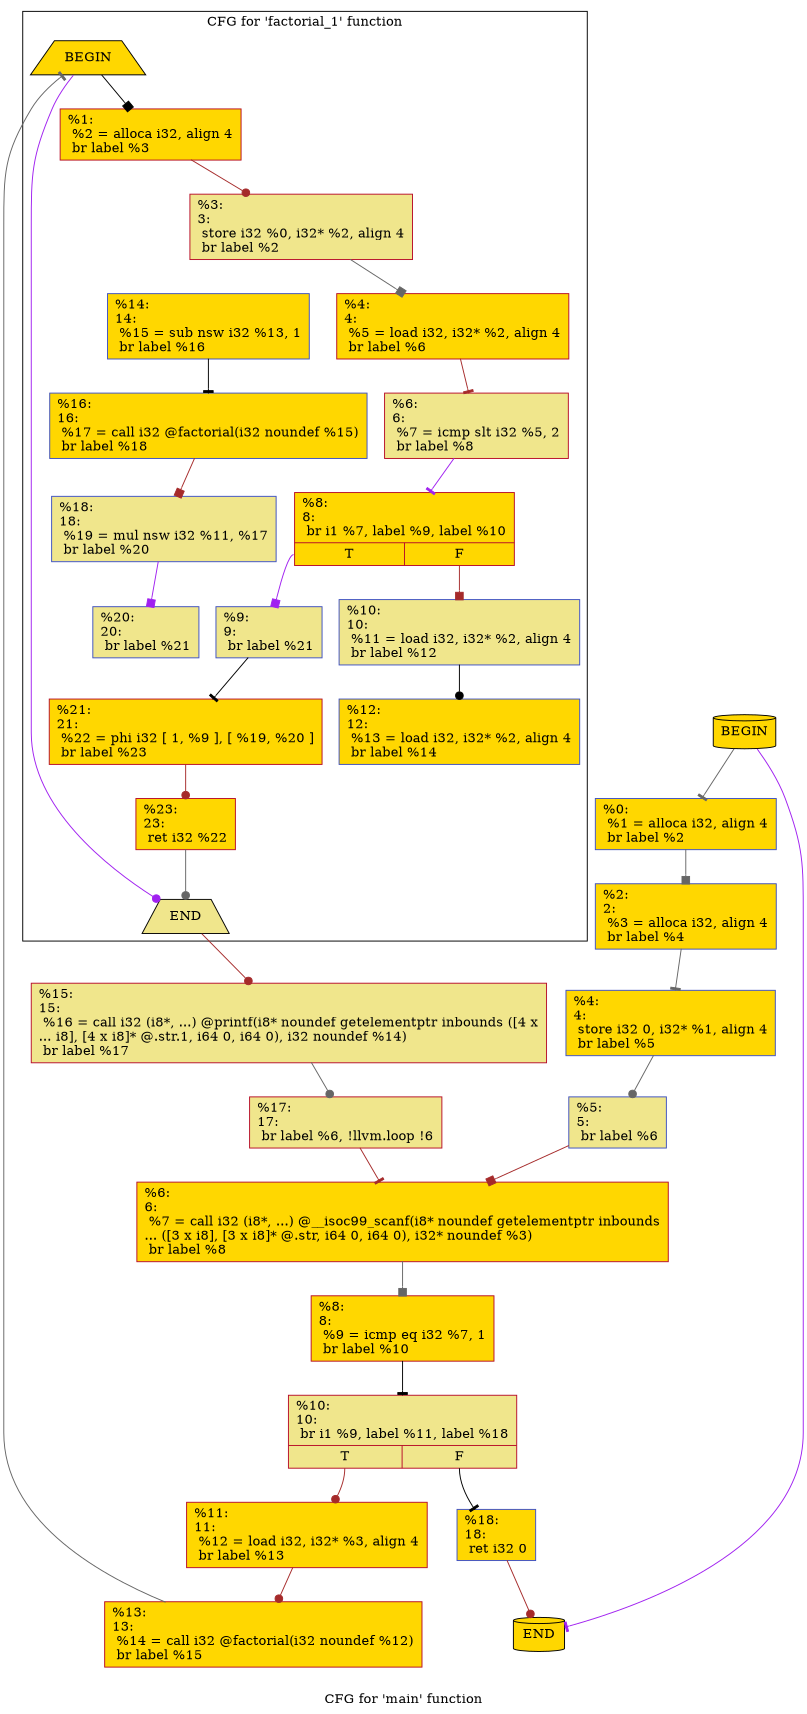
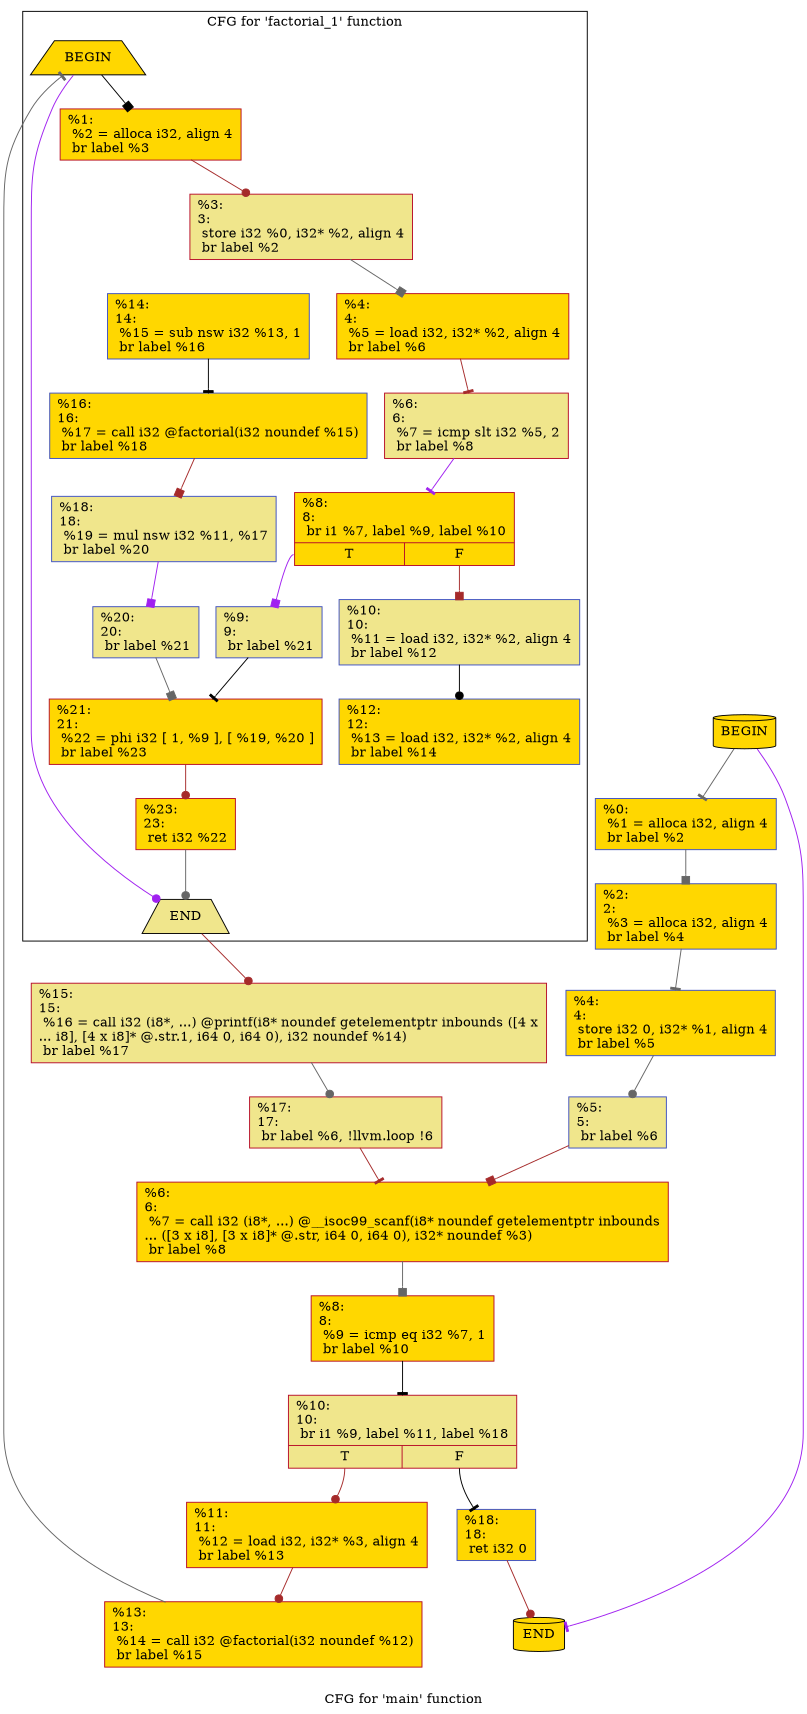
none -> (163, 674)
